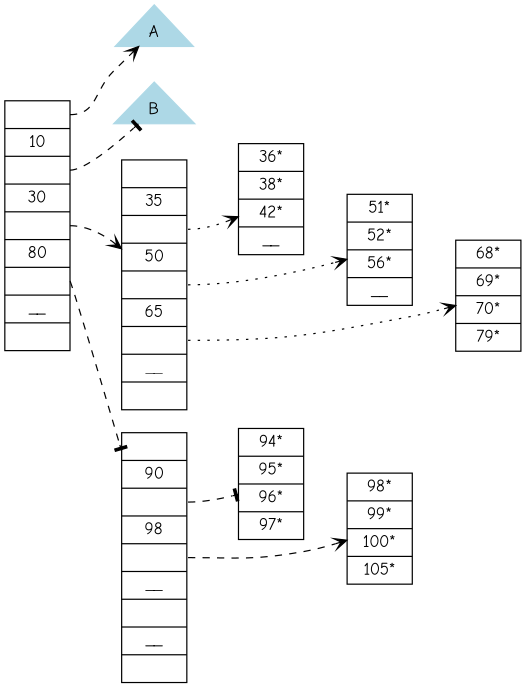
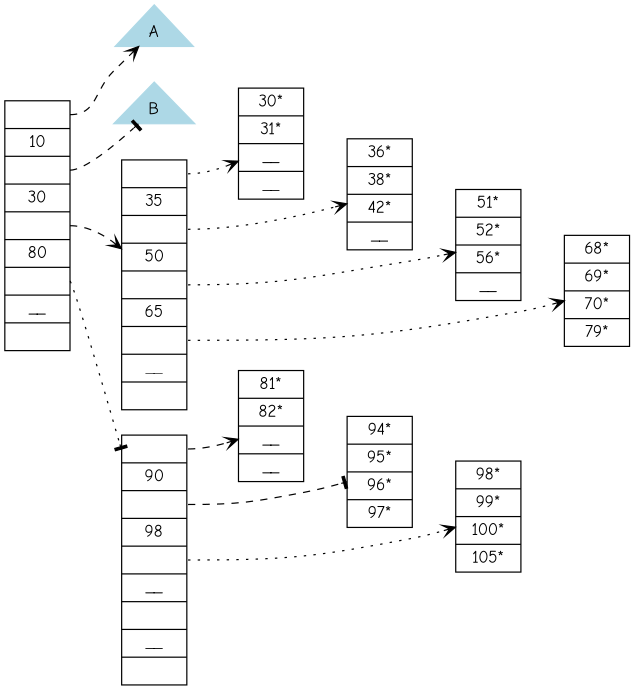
none -> (271, 144)
(95, 363) -> (96, 362)
none -> (271, 426)
(262, 557) -> (317, 554)
